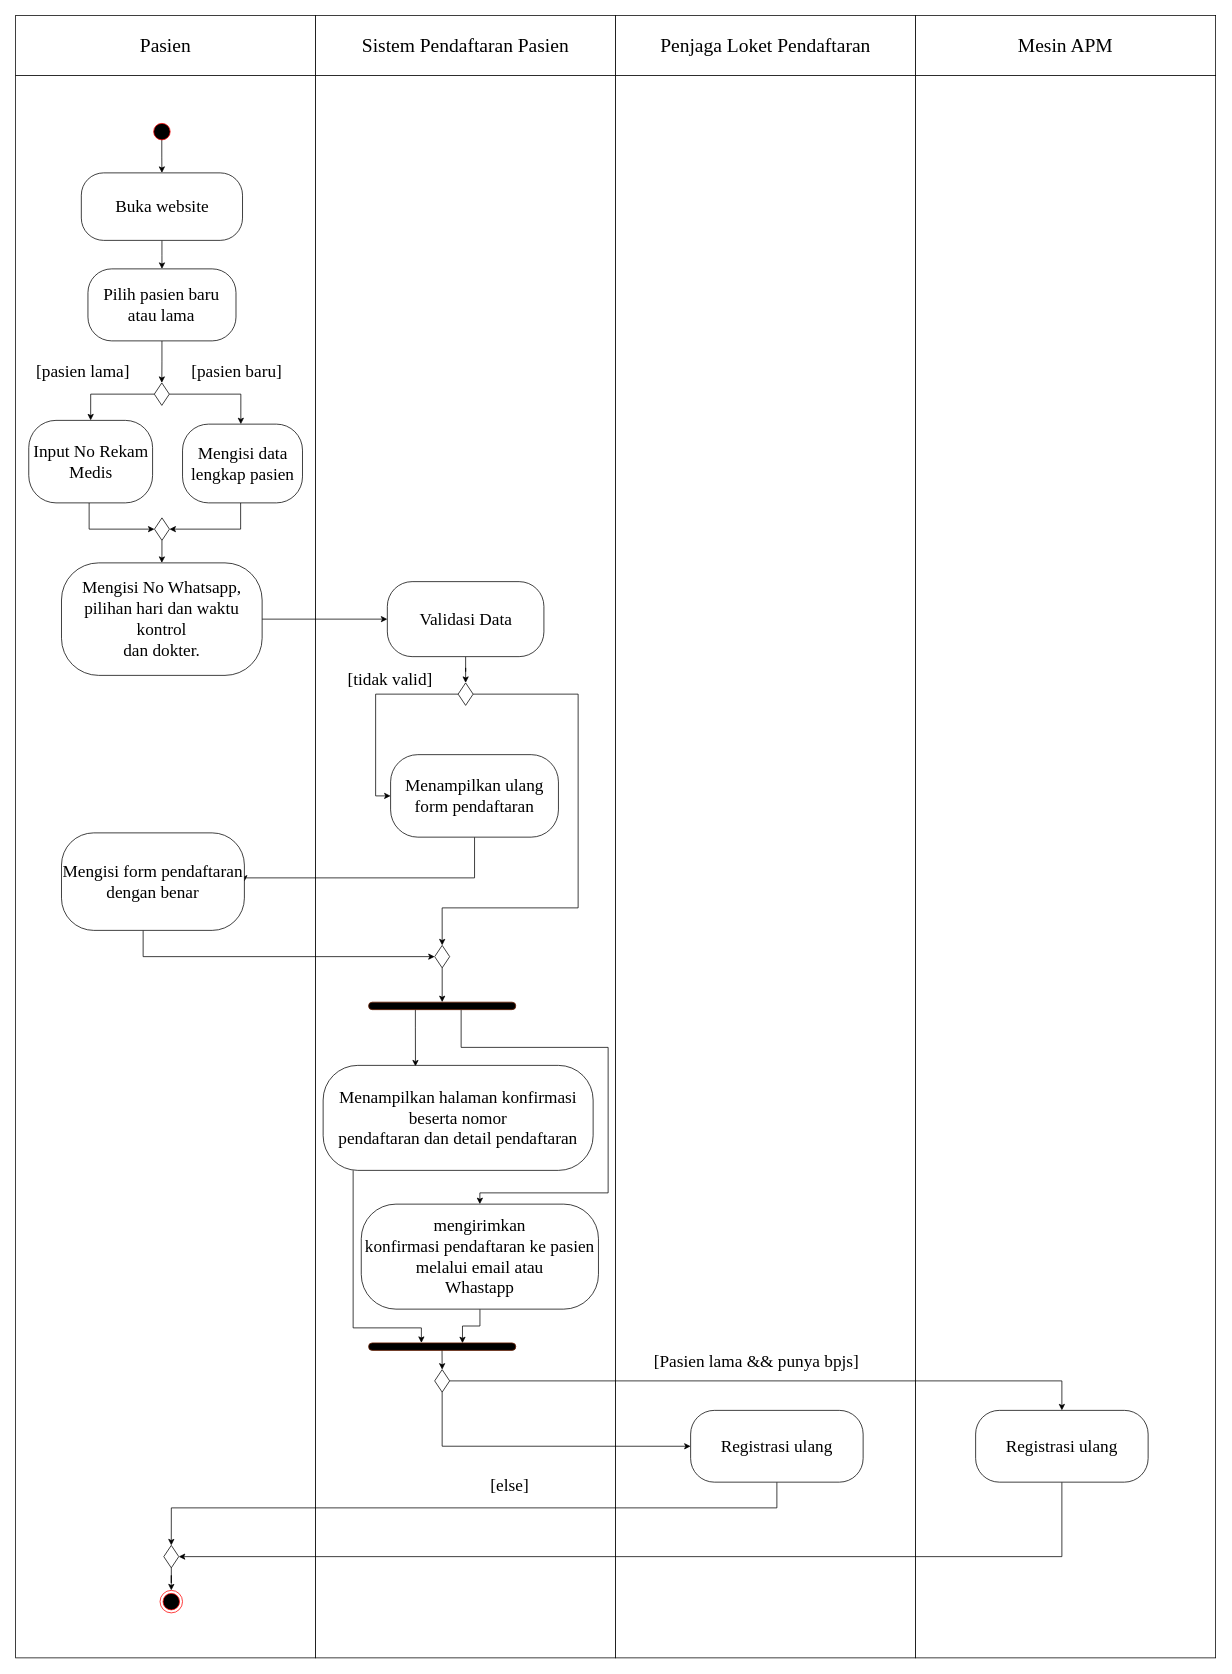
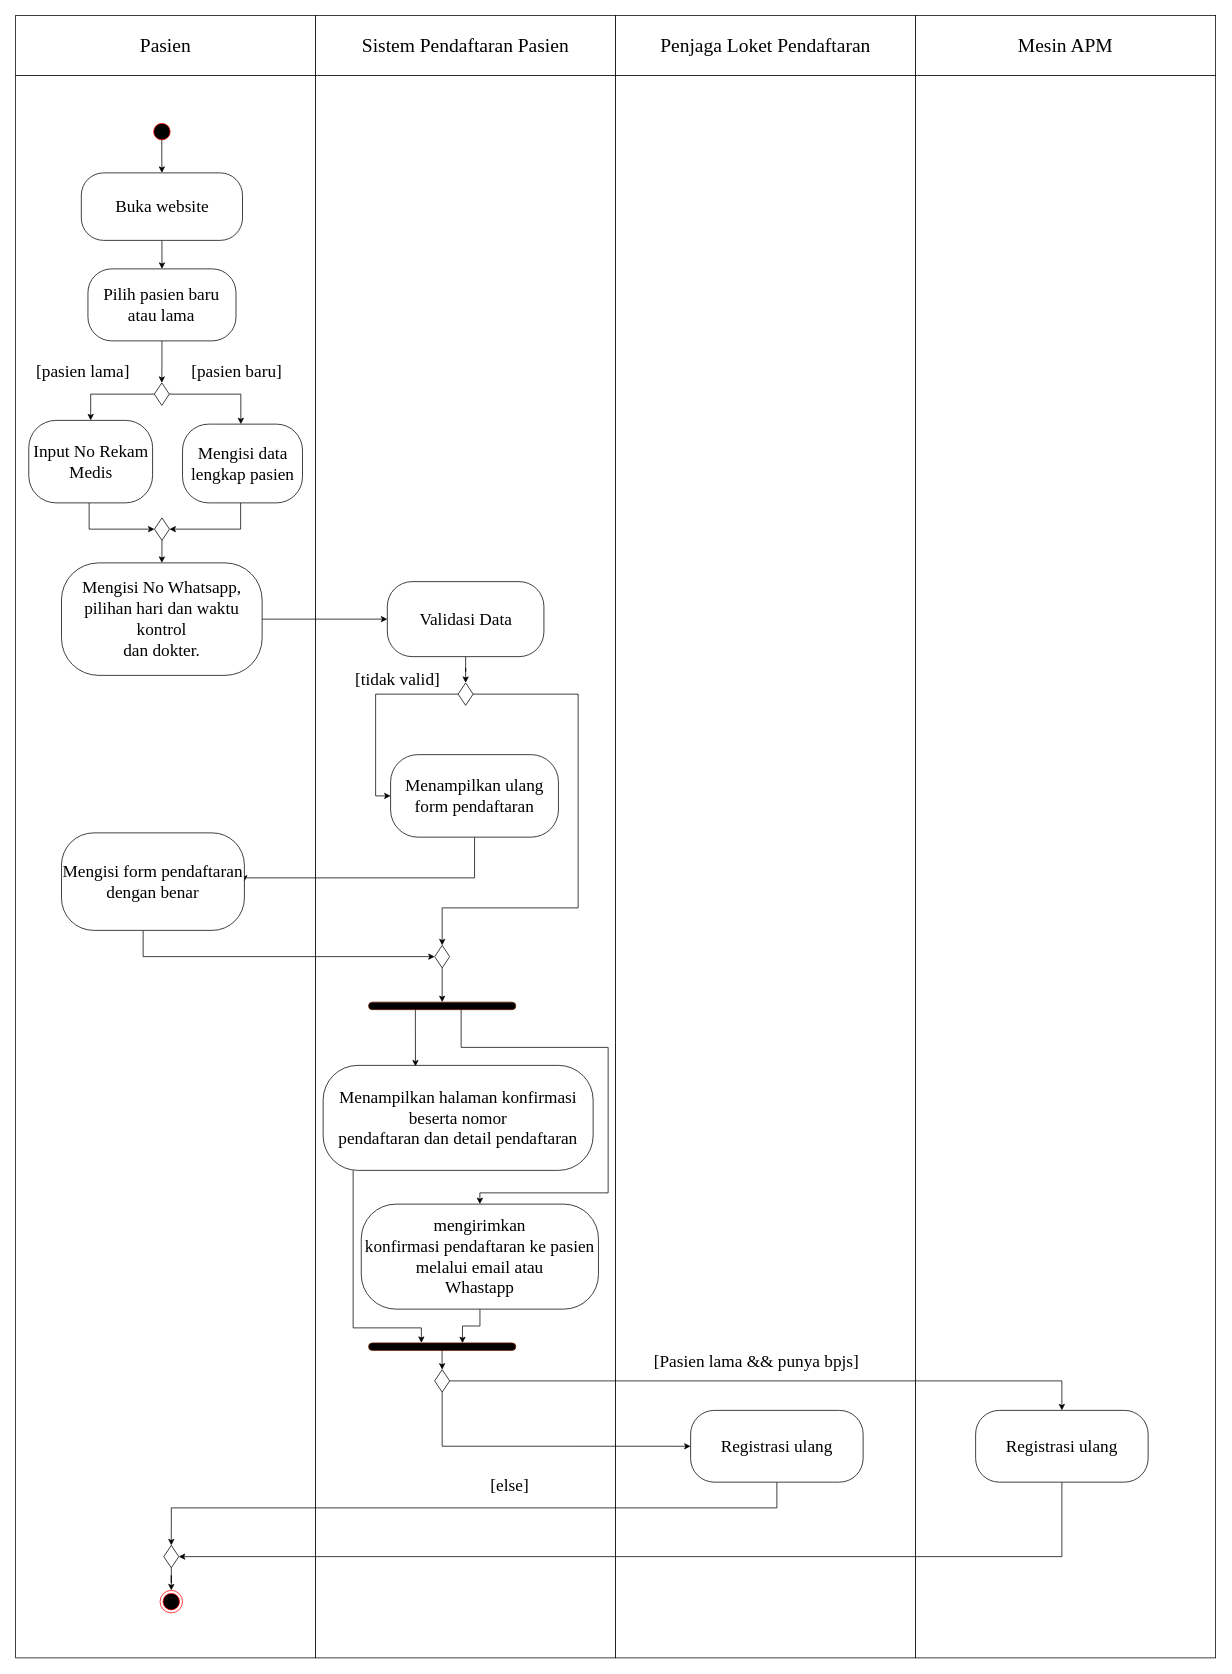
(390, 679) -> (397, 679)
